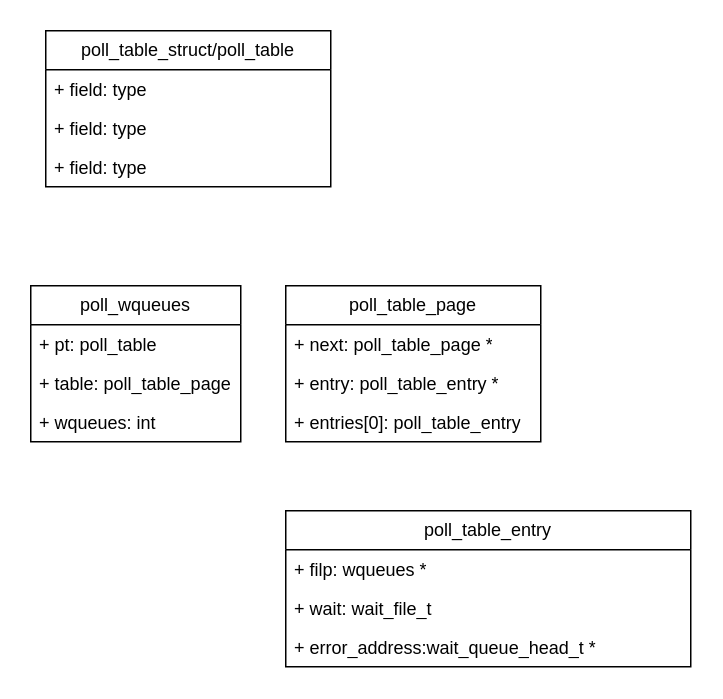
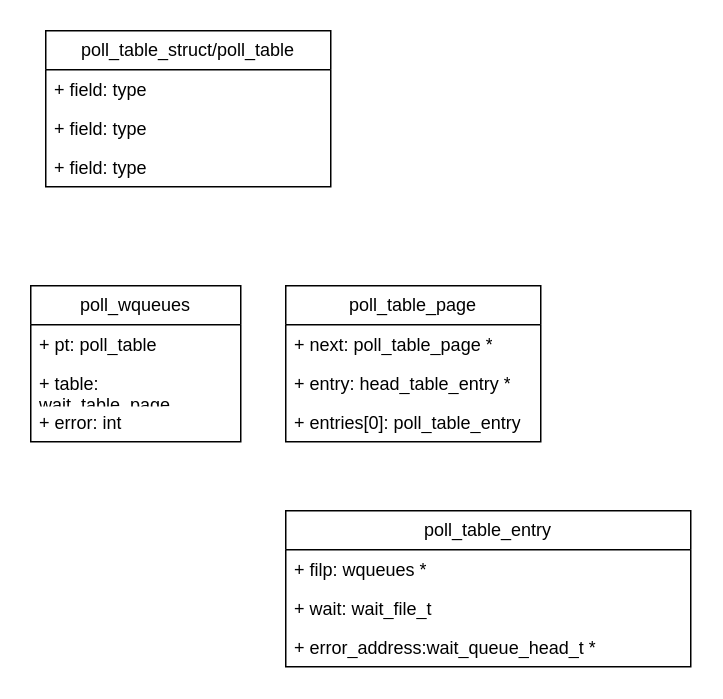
(414, 385) -> (415, 396)
(137, 396) -> (137, 396)
(101, 424) -> (91, 424)
